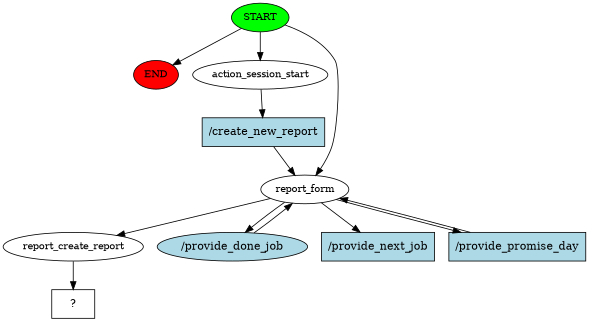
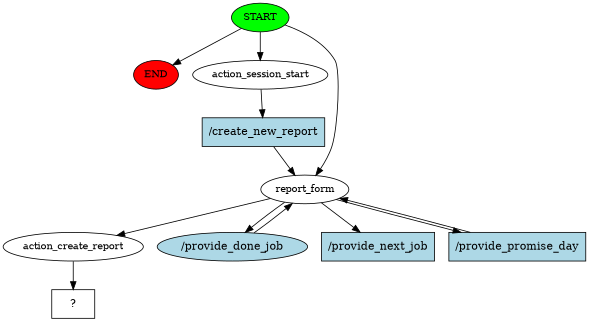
(73, 247) -> (73, 247)
